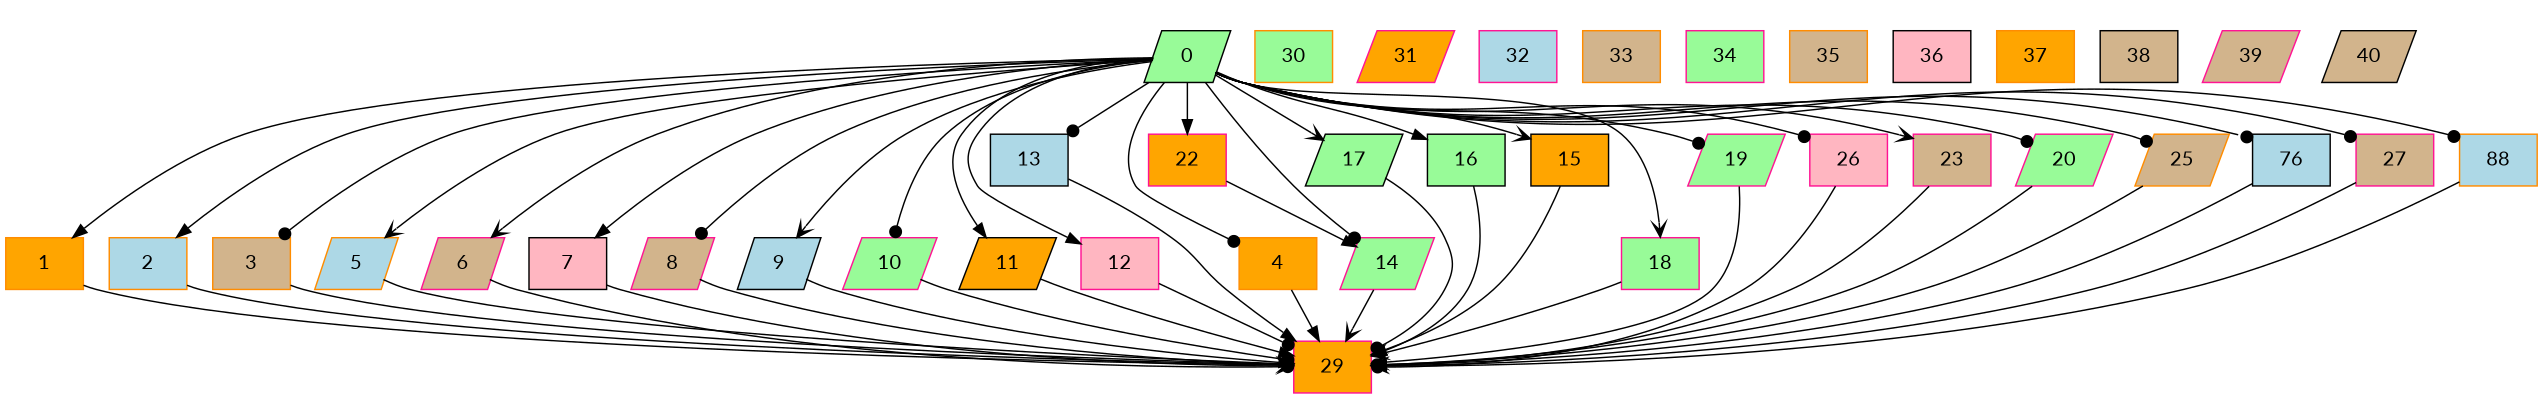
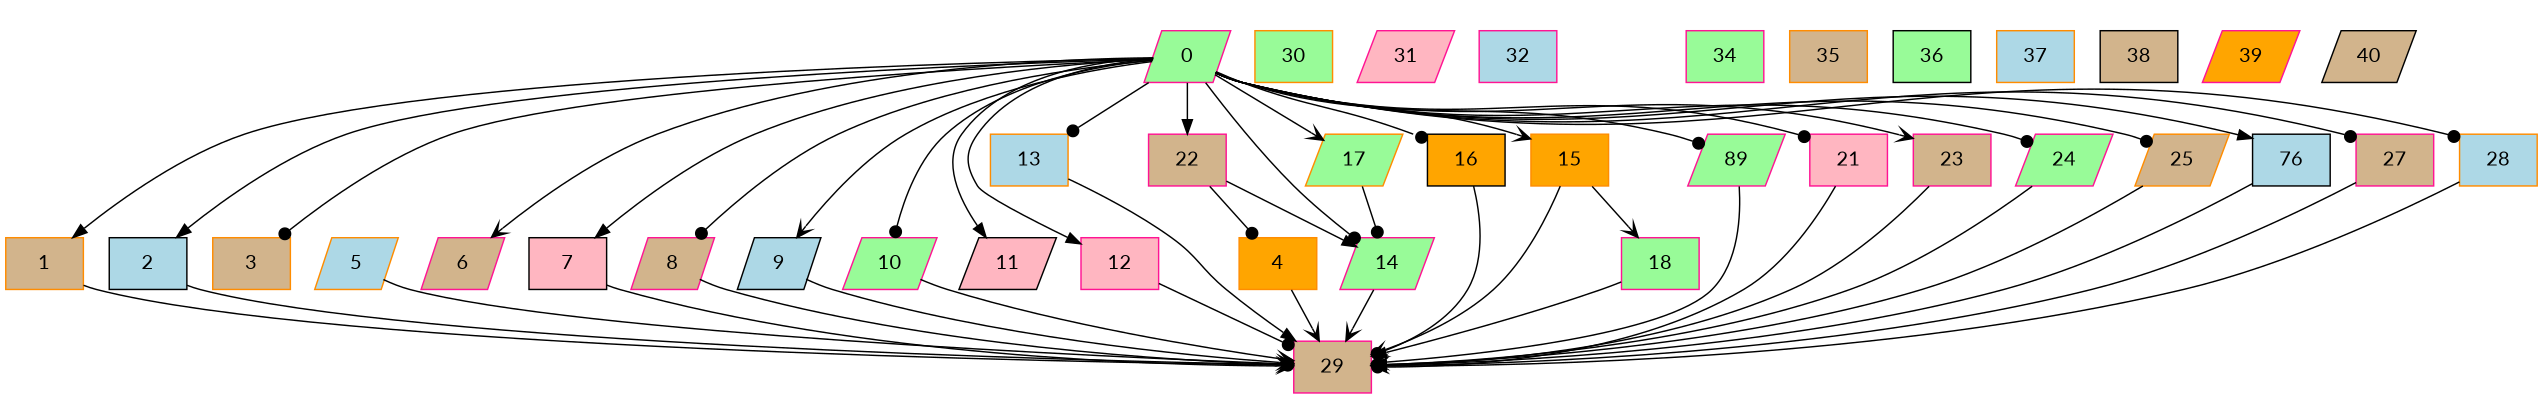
(1187, 57) -> (1187, 57)
(1406, 57) -> (1406, 57)
(1622, 57) -> none
(1932, 57) -> (1932, 57)
(2036, 57) -> (2036, 57)
(2251, 57) -> (2251, 57)
(741, 98) -> none
(1469, 98) -> (1610, 207)
(1726, 109) -> (1726, 109)
(1354, 115) -> (1354, 115)
(1029, 160) -> (1029, 160)
(1187, 160) -> (1187, 160)
(1354, 160) -> (1354, 160)
(1466, 160) -> (1466, 160)
(1570, 160) -> (1570, 160)
(1736, 160) -> (1736, 160)
(1849, 160) -> (1849, 160)
(2064, 160) -> (2064, 160)
(2498, 160) -> (2498, 160)
(1134, 183) -> (1229, 208)
(1452, 263) -> (1369, 206)
(45, 264) -> (45, 264)
(148, 264) -> (148, 264)
(1008, 264) -> (1008, 264)
(1467, 290) -> (1467, 290)
(1493, 290) -> (1493, 290)
(1302, 309) -> (1302, 309)
(1159, 318) -> none
(1505, 320) -> (1505, 320)
(1098, 327) -> (1098, 327)
(1040, 335) -> (1040, 335)
(784, 343) -> none
(882, 351) -> none
(1333, 367) -> (1333, 367)
